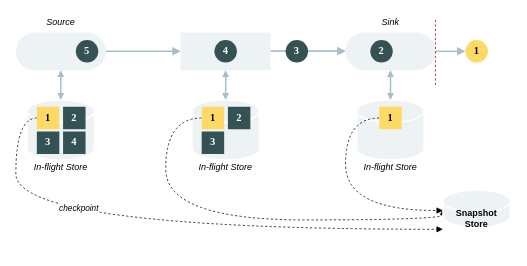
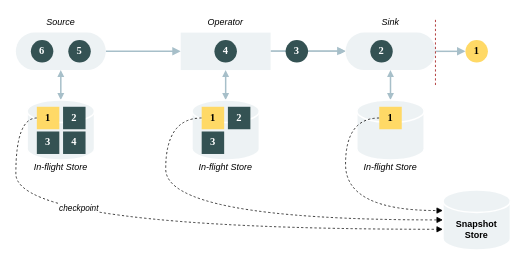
none -> (225, 23)
none -> (42, 51)
(87, 51) -> (79, 51)
(477, 209) -> (477, 220)
